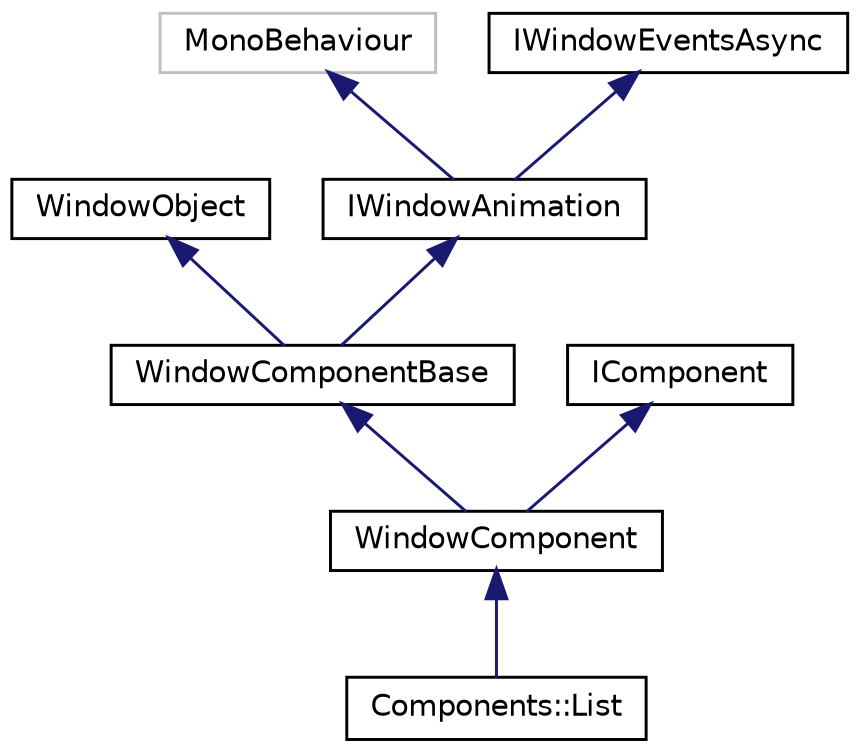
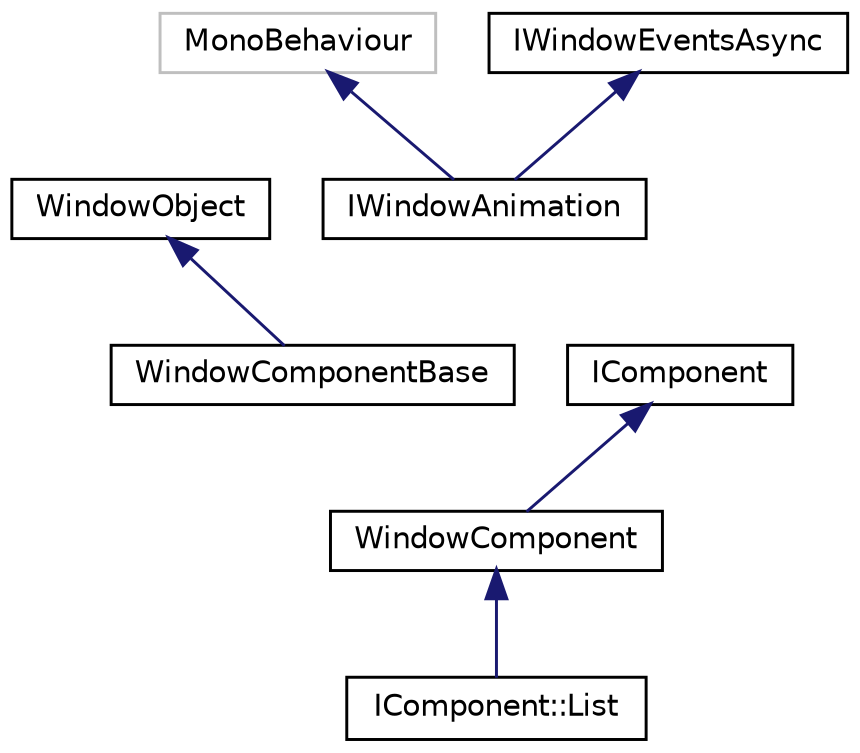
(388, 302) -> none
(416, 468) -> none
(496, 708) -> (496, 708)
